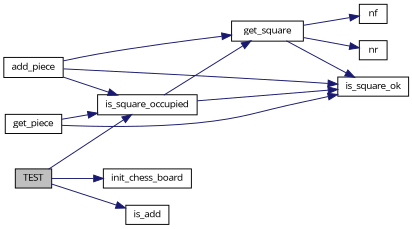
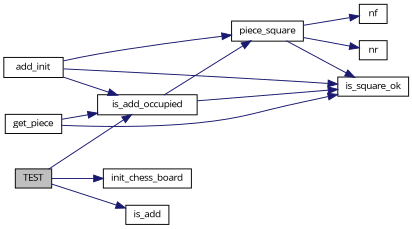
(267, 31) -> (267, 31)
(33, 67) -> (33, 67)
(147, 105) -> (147, 105)
